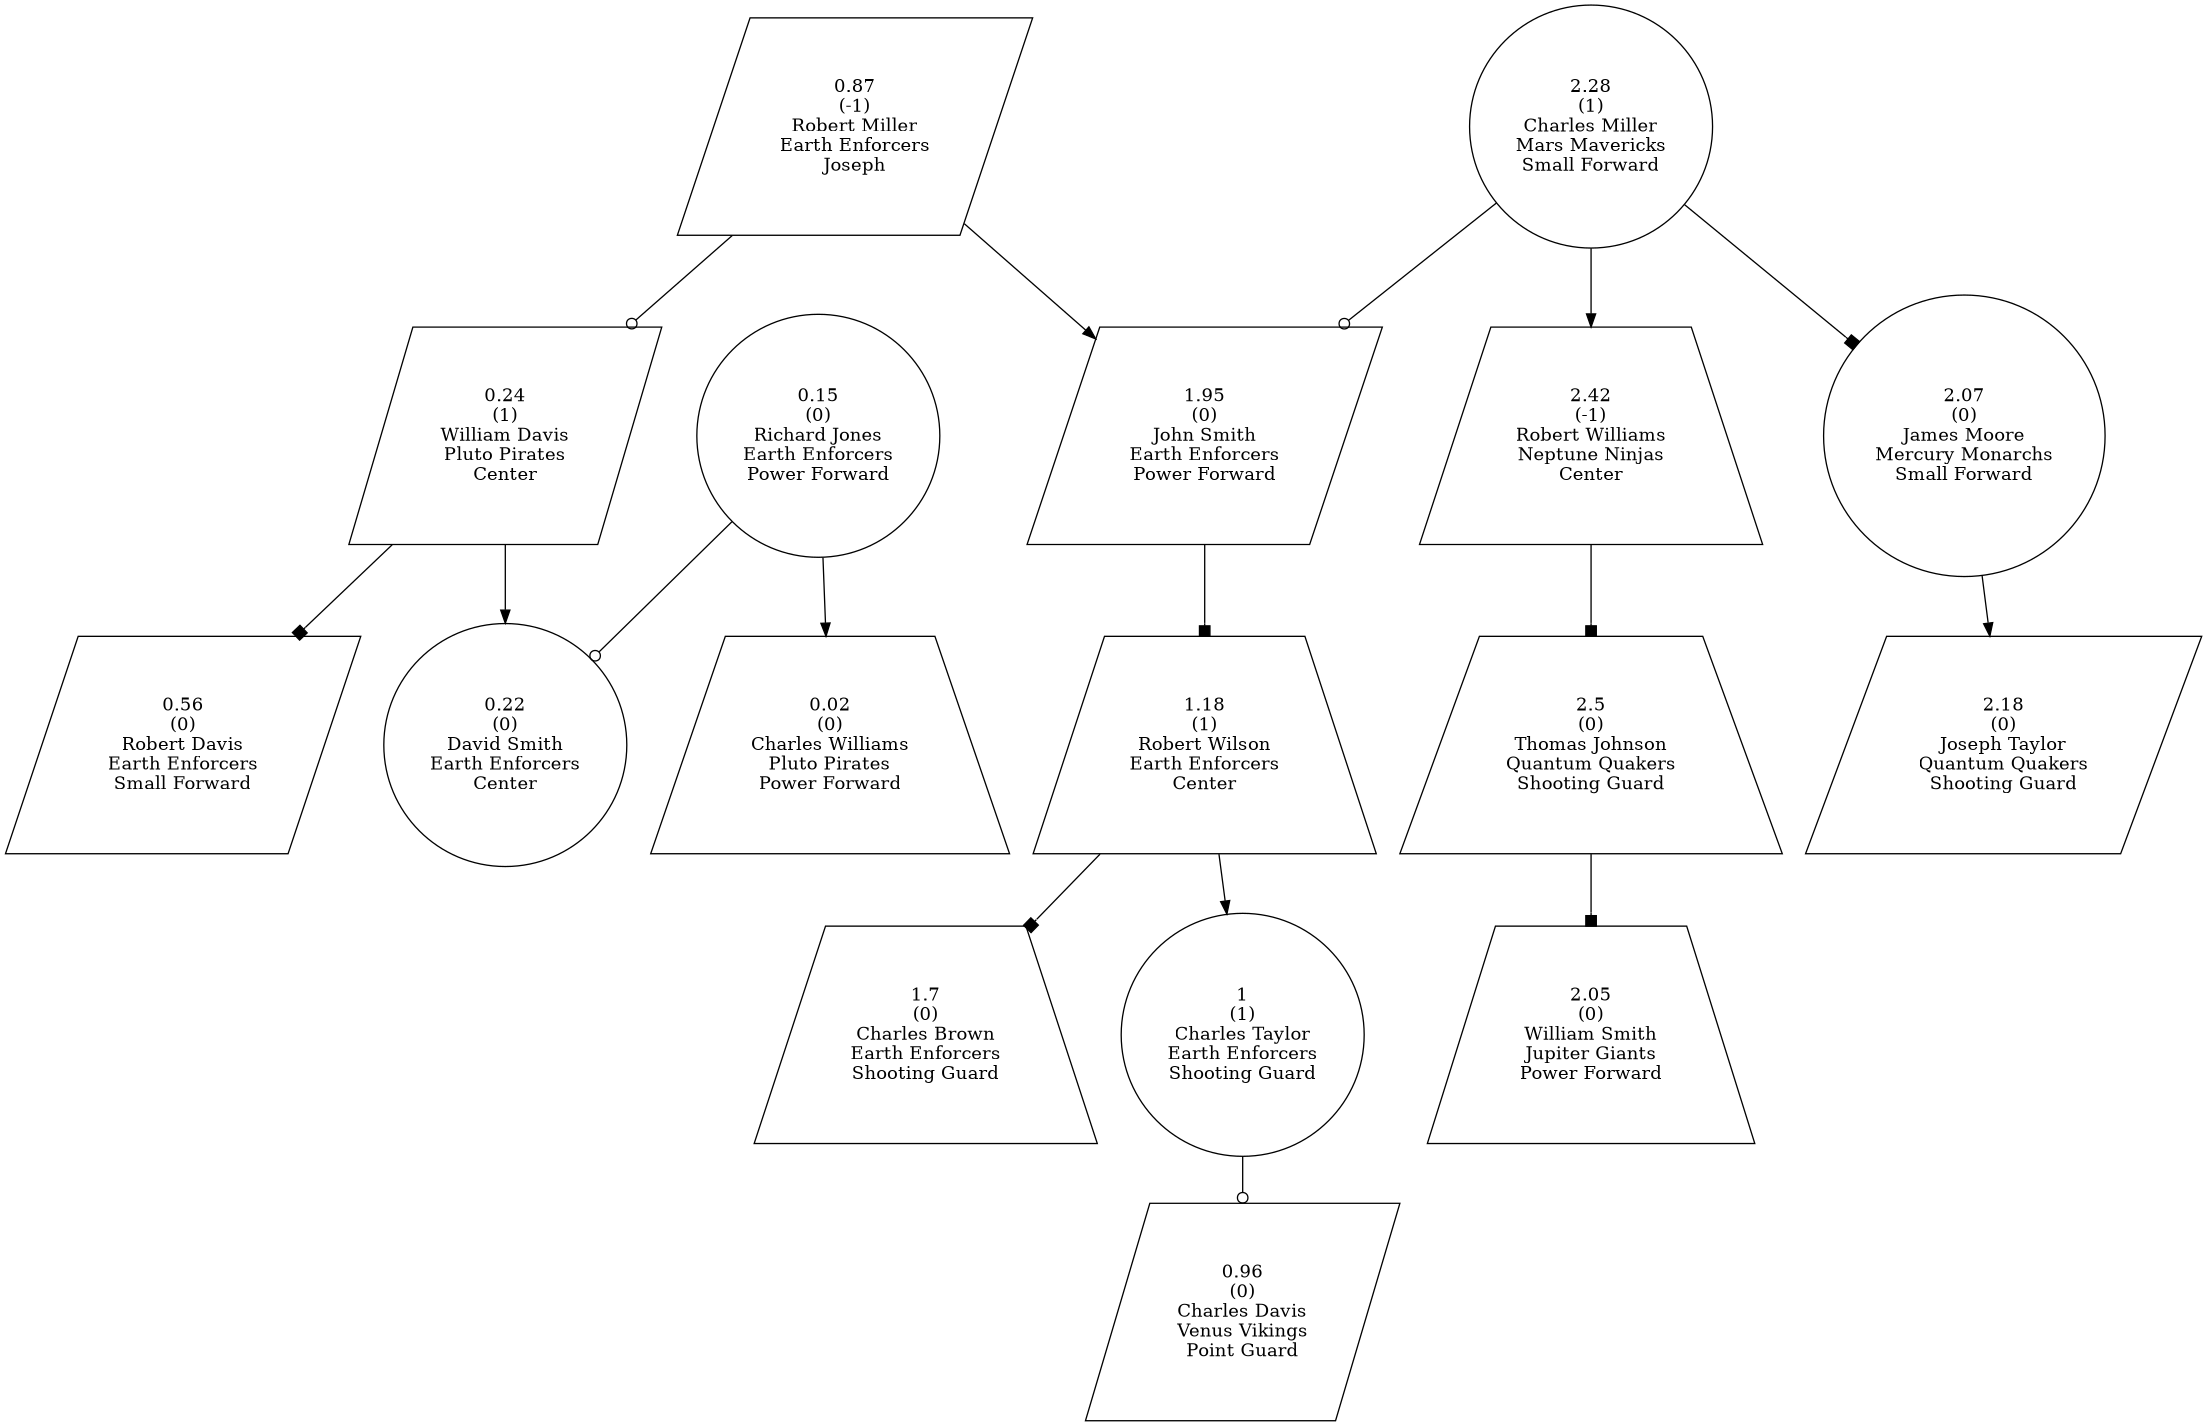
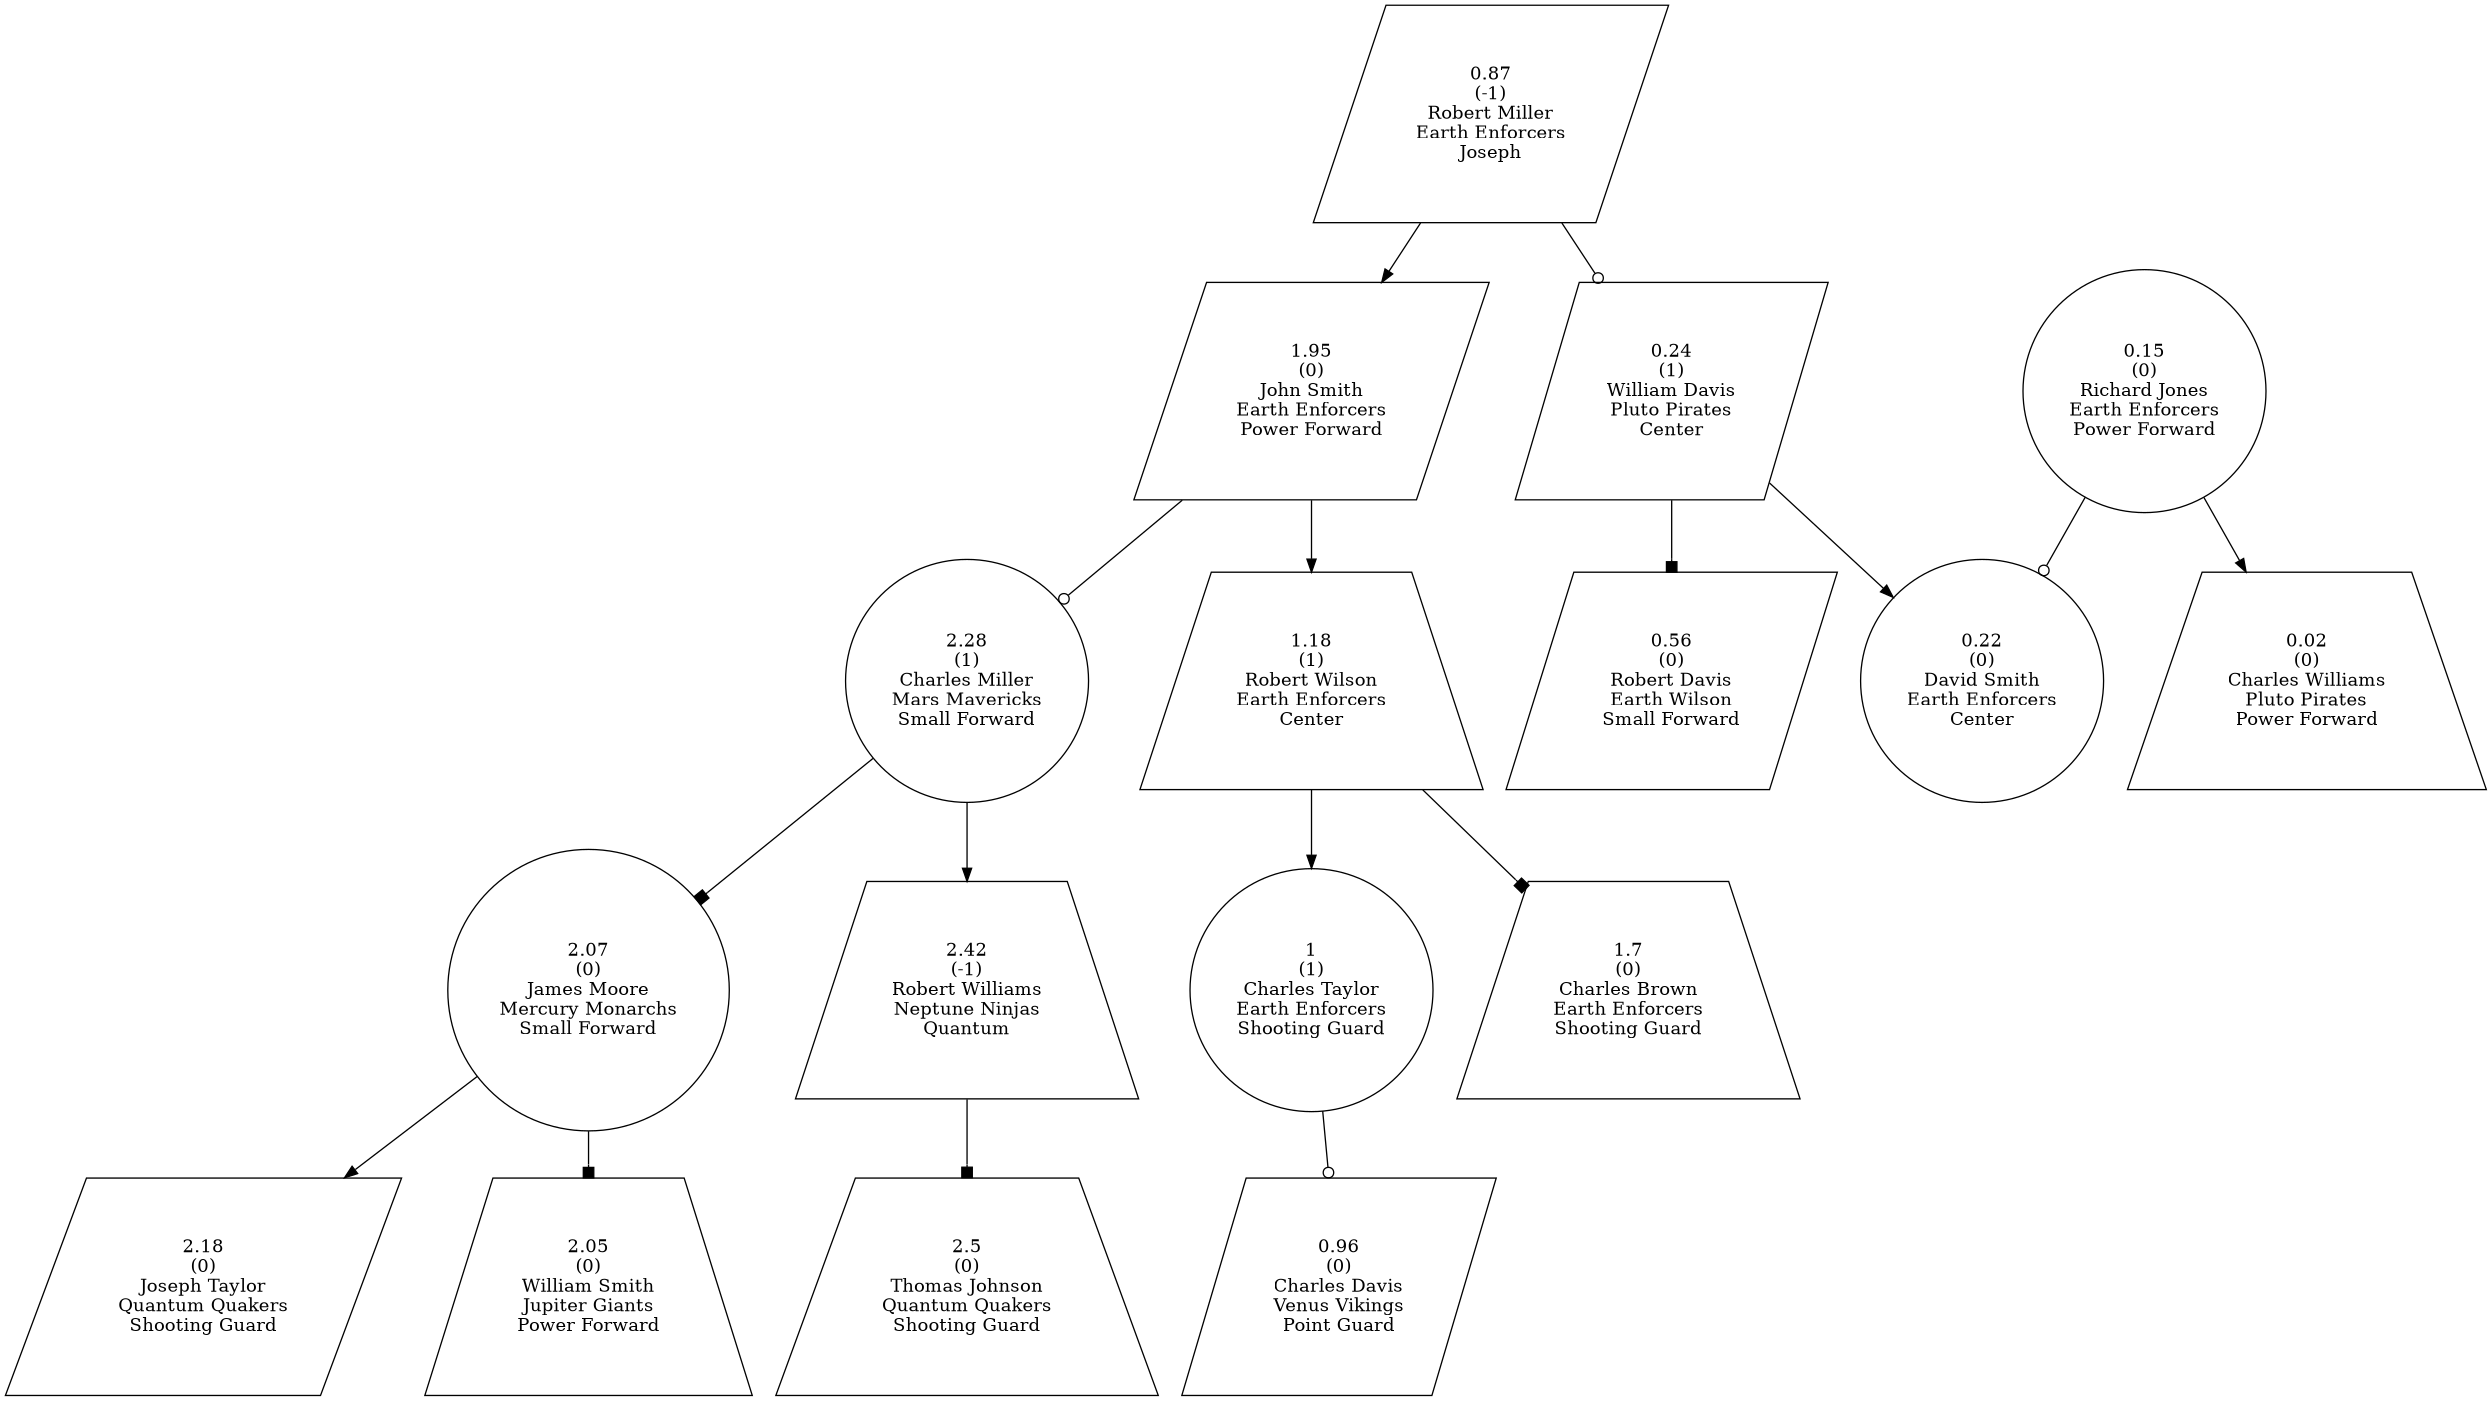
(1423, 261) -> (1125, 548)
(1591, 436) -> (967, 990)
(1205, 584) -> (1312, 530)
(183, 745) -> (1672, 681)
(1591, 883) -> (589, 1148)
